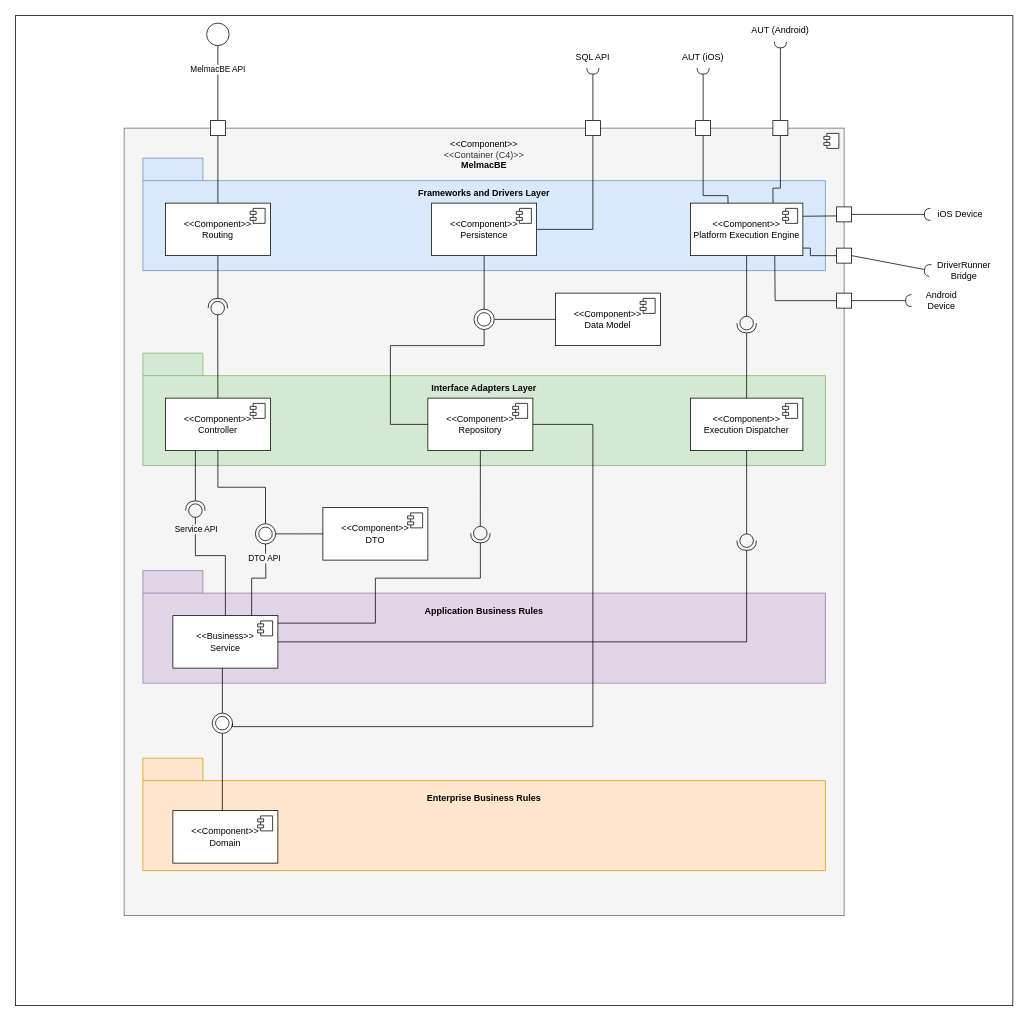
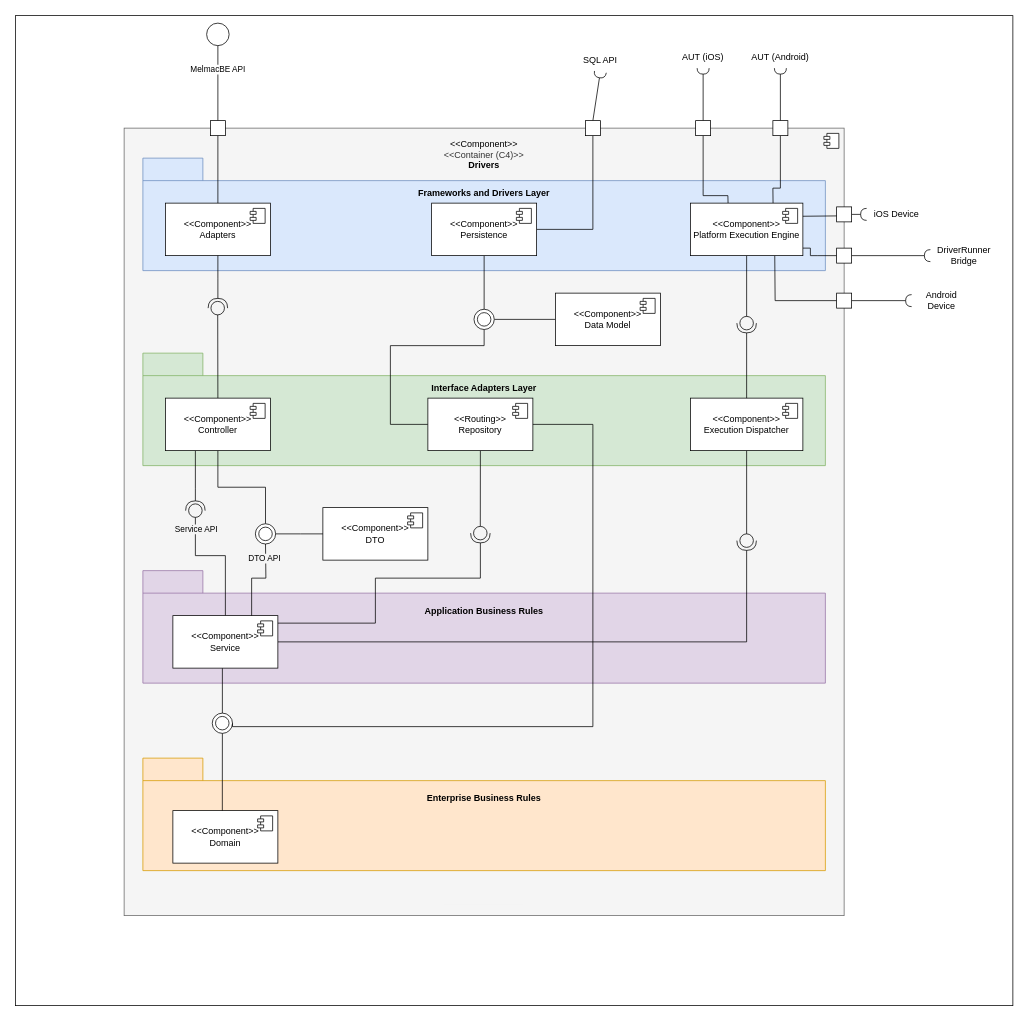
(780, 30) -> (780, 57)
(593, 57) -> (600, 60)
(960, 214) -> (897, 214)
(218, 229) -> (218, 229)
(964, 270) -> (964, 255)
(480, 424) -> (480, 424)
(484, 522) -> (484, 522)
(225, 642) -> (225, 642)
